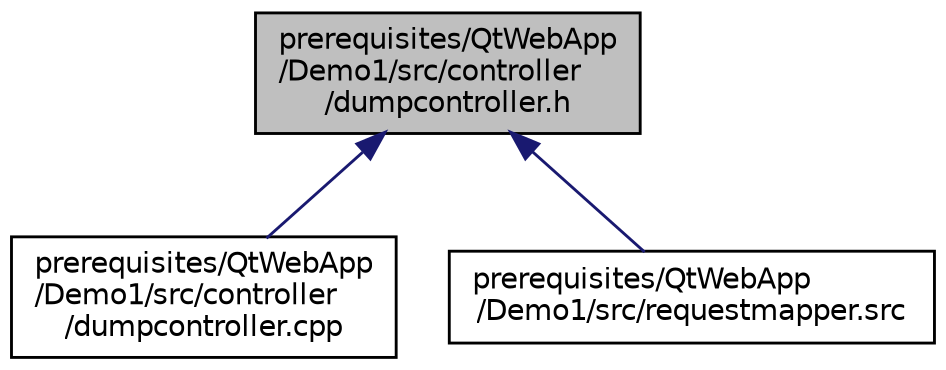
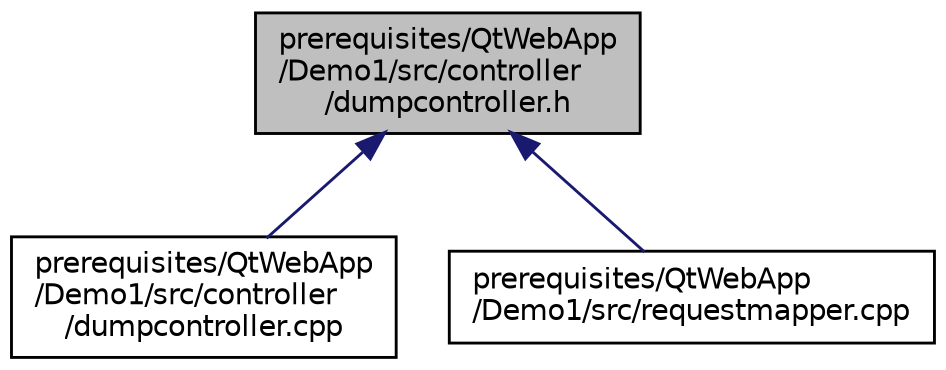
(692, 297) -> (692, 297)
